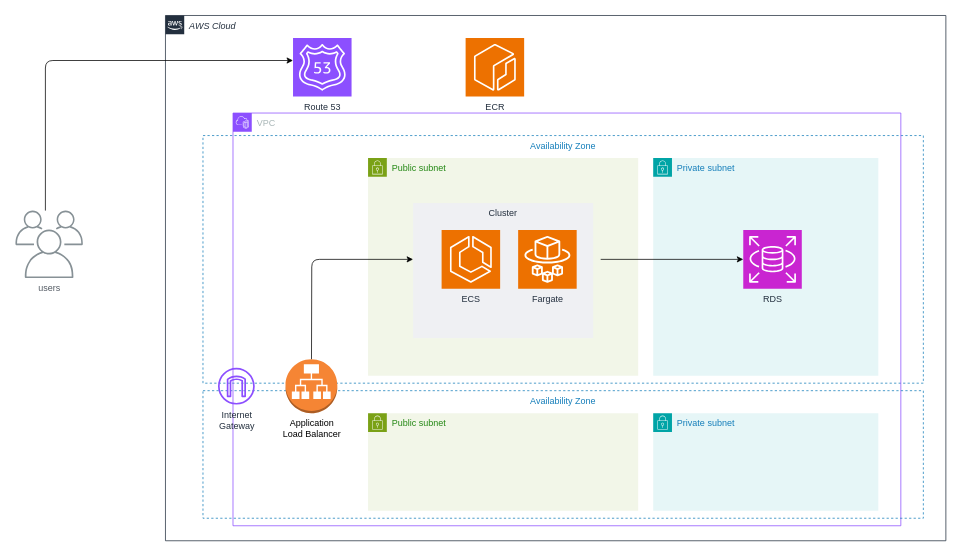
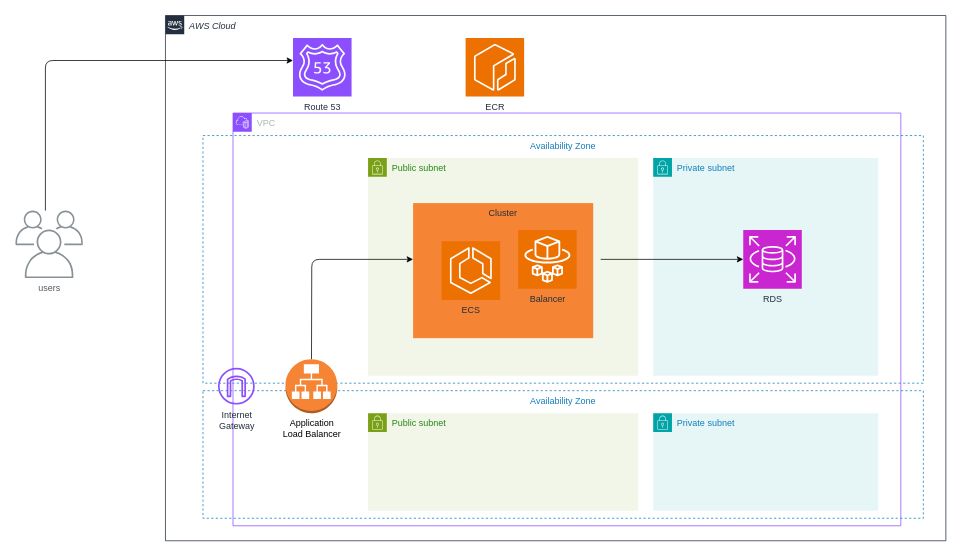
(471, 259) -> (471, 270)
(503, 270) -> (503, 270)
(548, 299) -> (548, 299)
